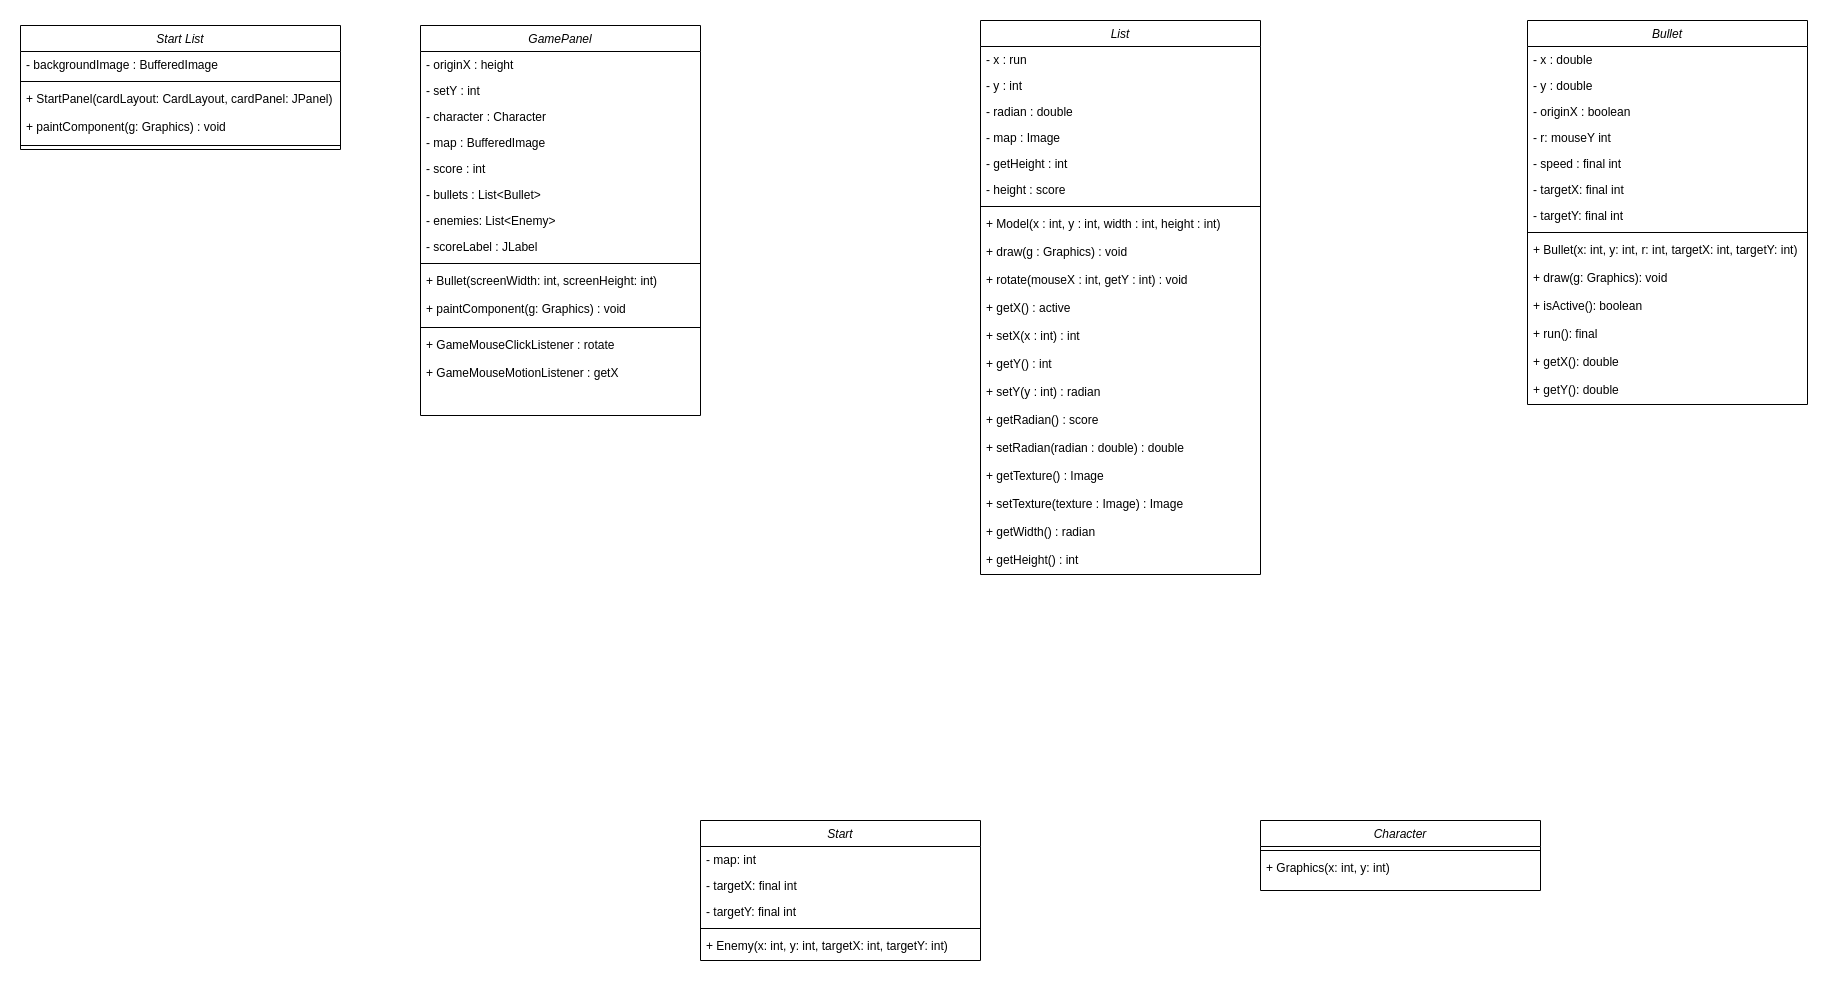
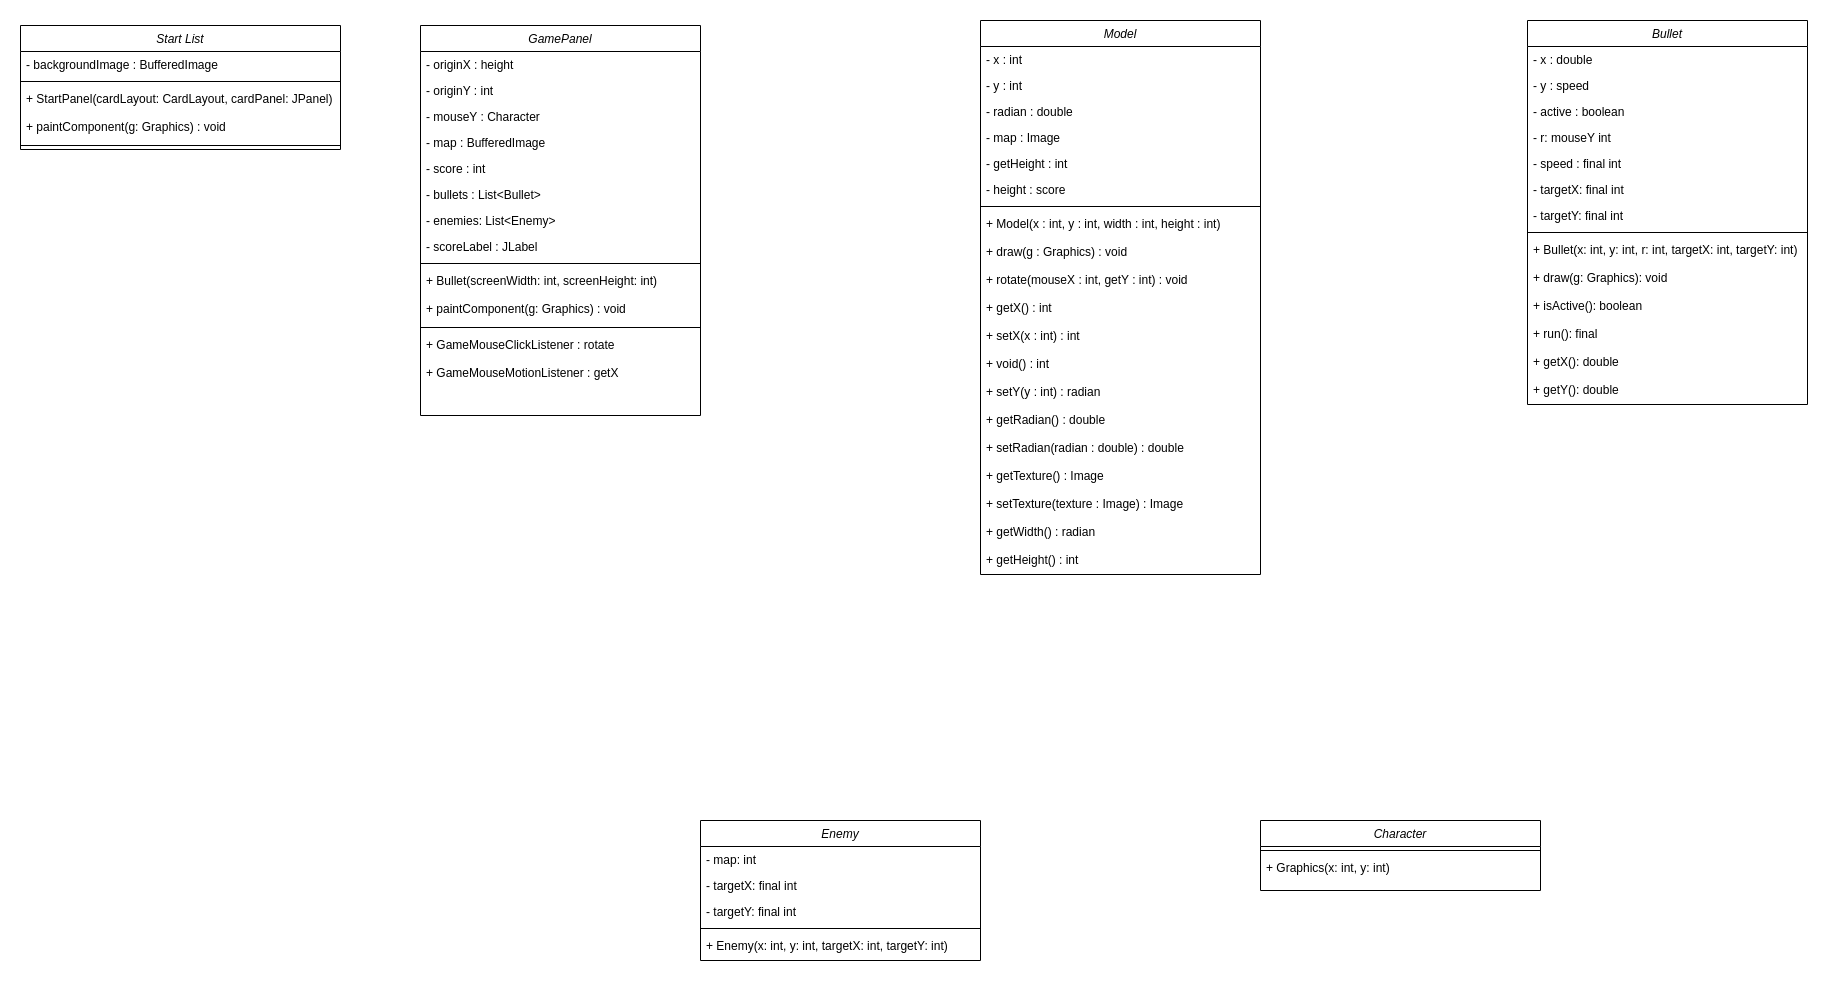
(1120, 34) -> (1120, 34)
(1010, 60) -> (1008, 60)
(1566, 86) -> (1564, 86)
(459, 91) -> (465, 91)
(1586, 112) -> (1584, 112)
(497, 117) -> (487, 117)
(1035, 308) -> (1025, 308)
(1025, 364) -> (1024, 364)
(1049, 420) -> (1051, 420)
(840, 834) -> (840, 834)
